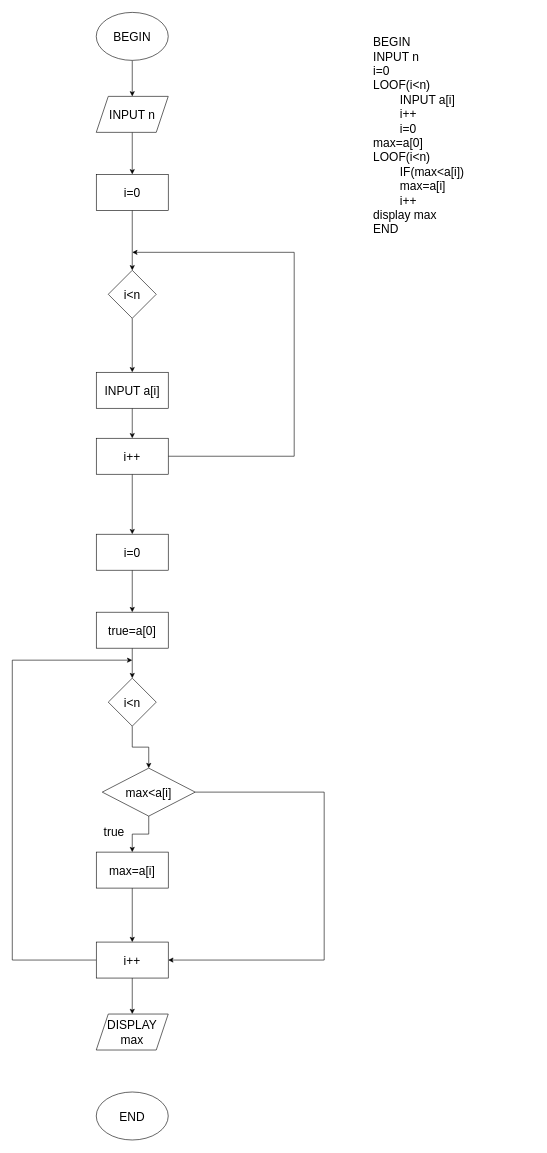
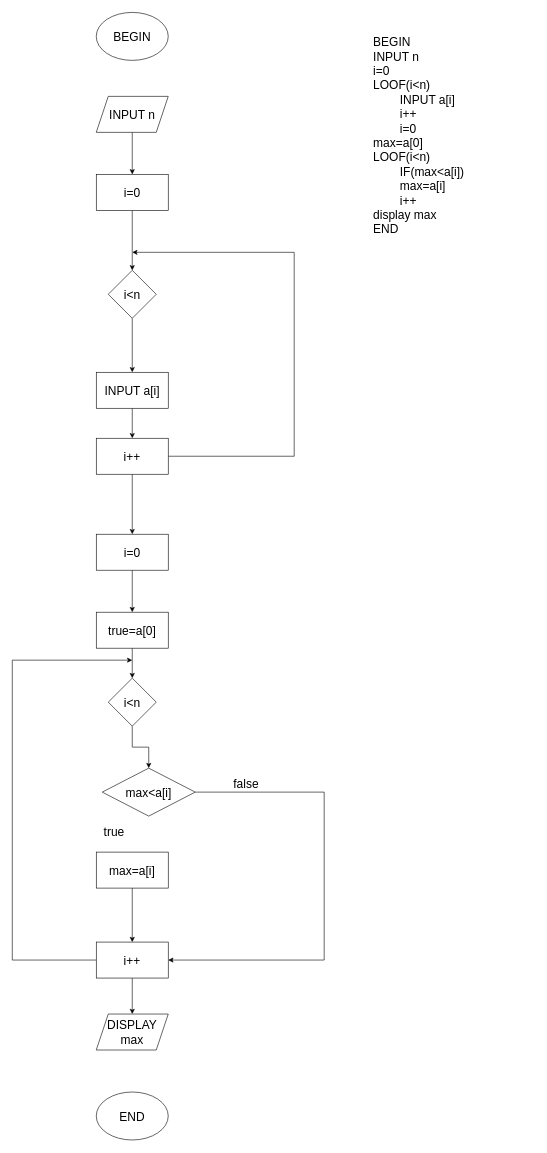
(132, 90) -> none
none -> (246, 783)
(149, 834) -> none
